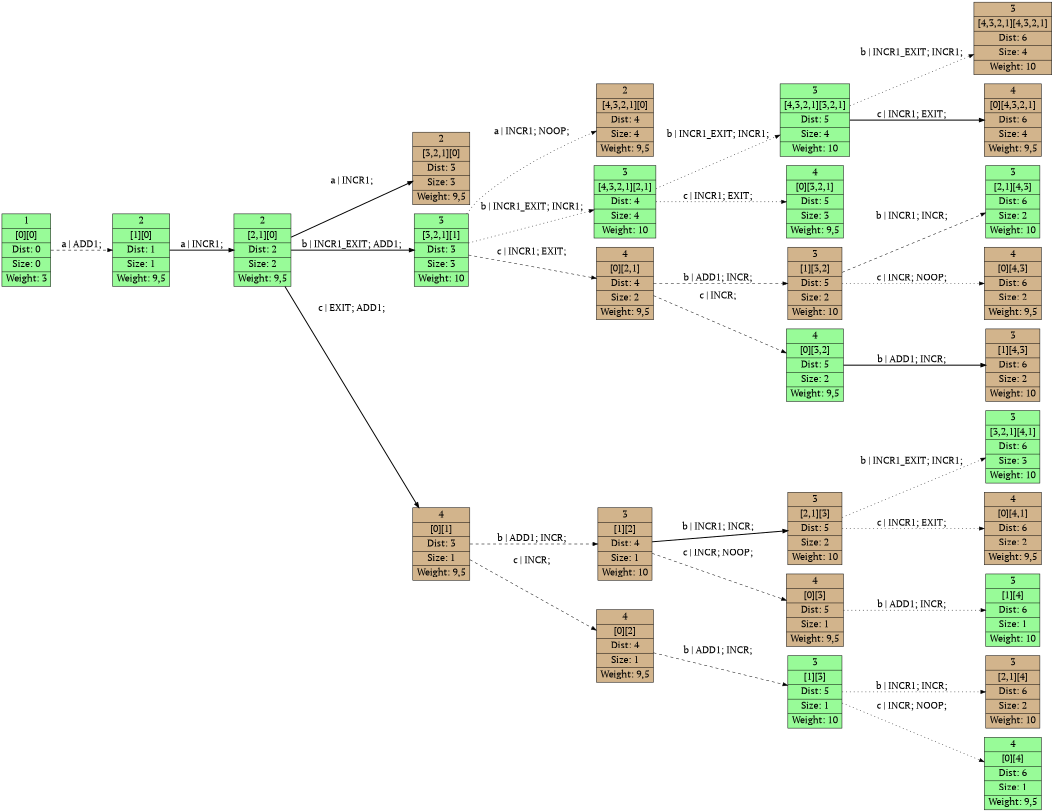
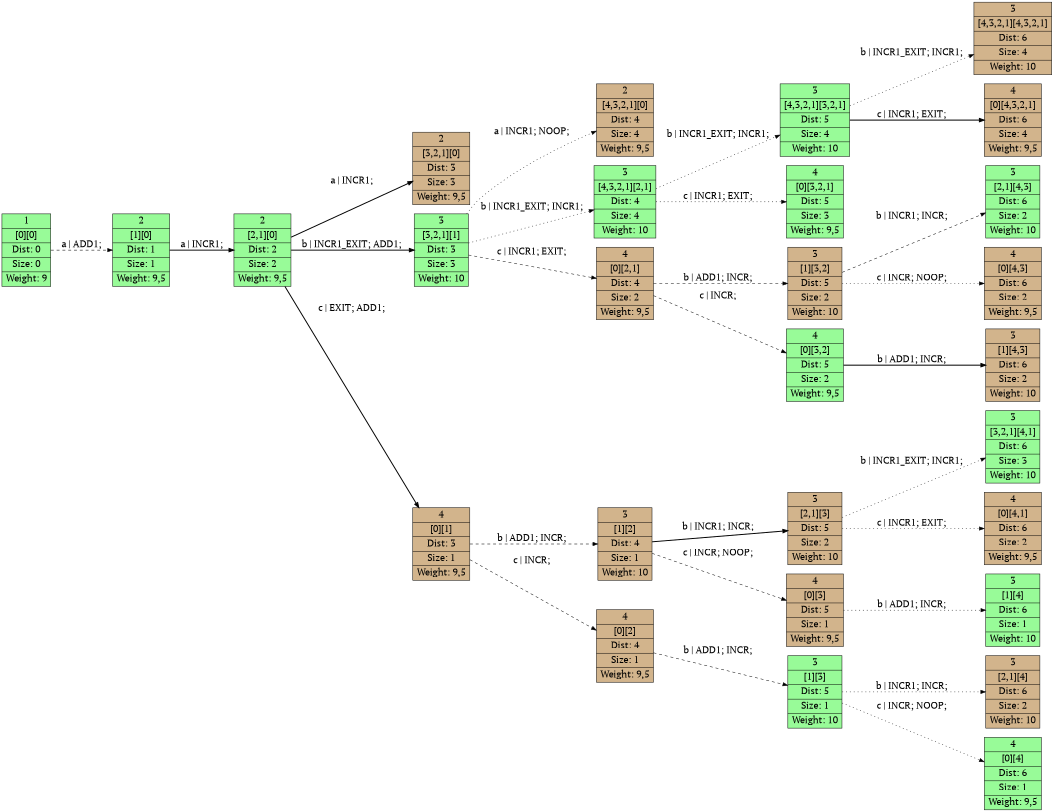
(26, 279) -> (26, 279)
